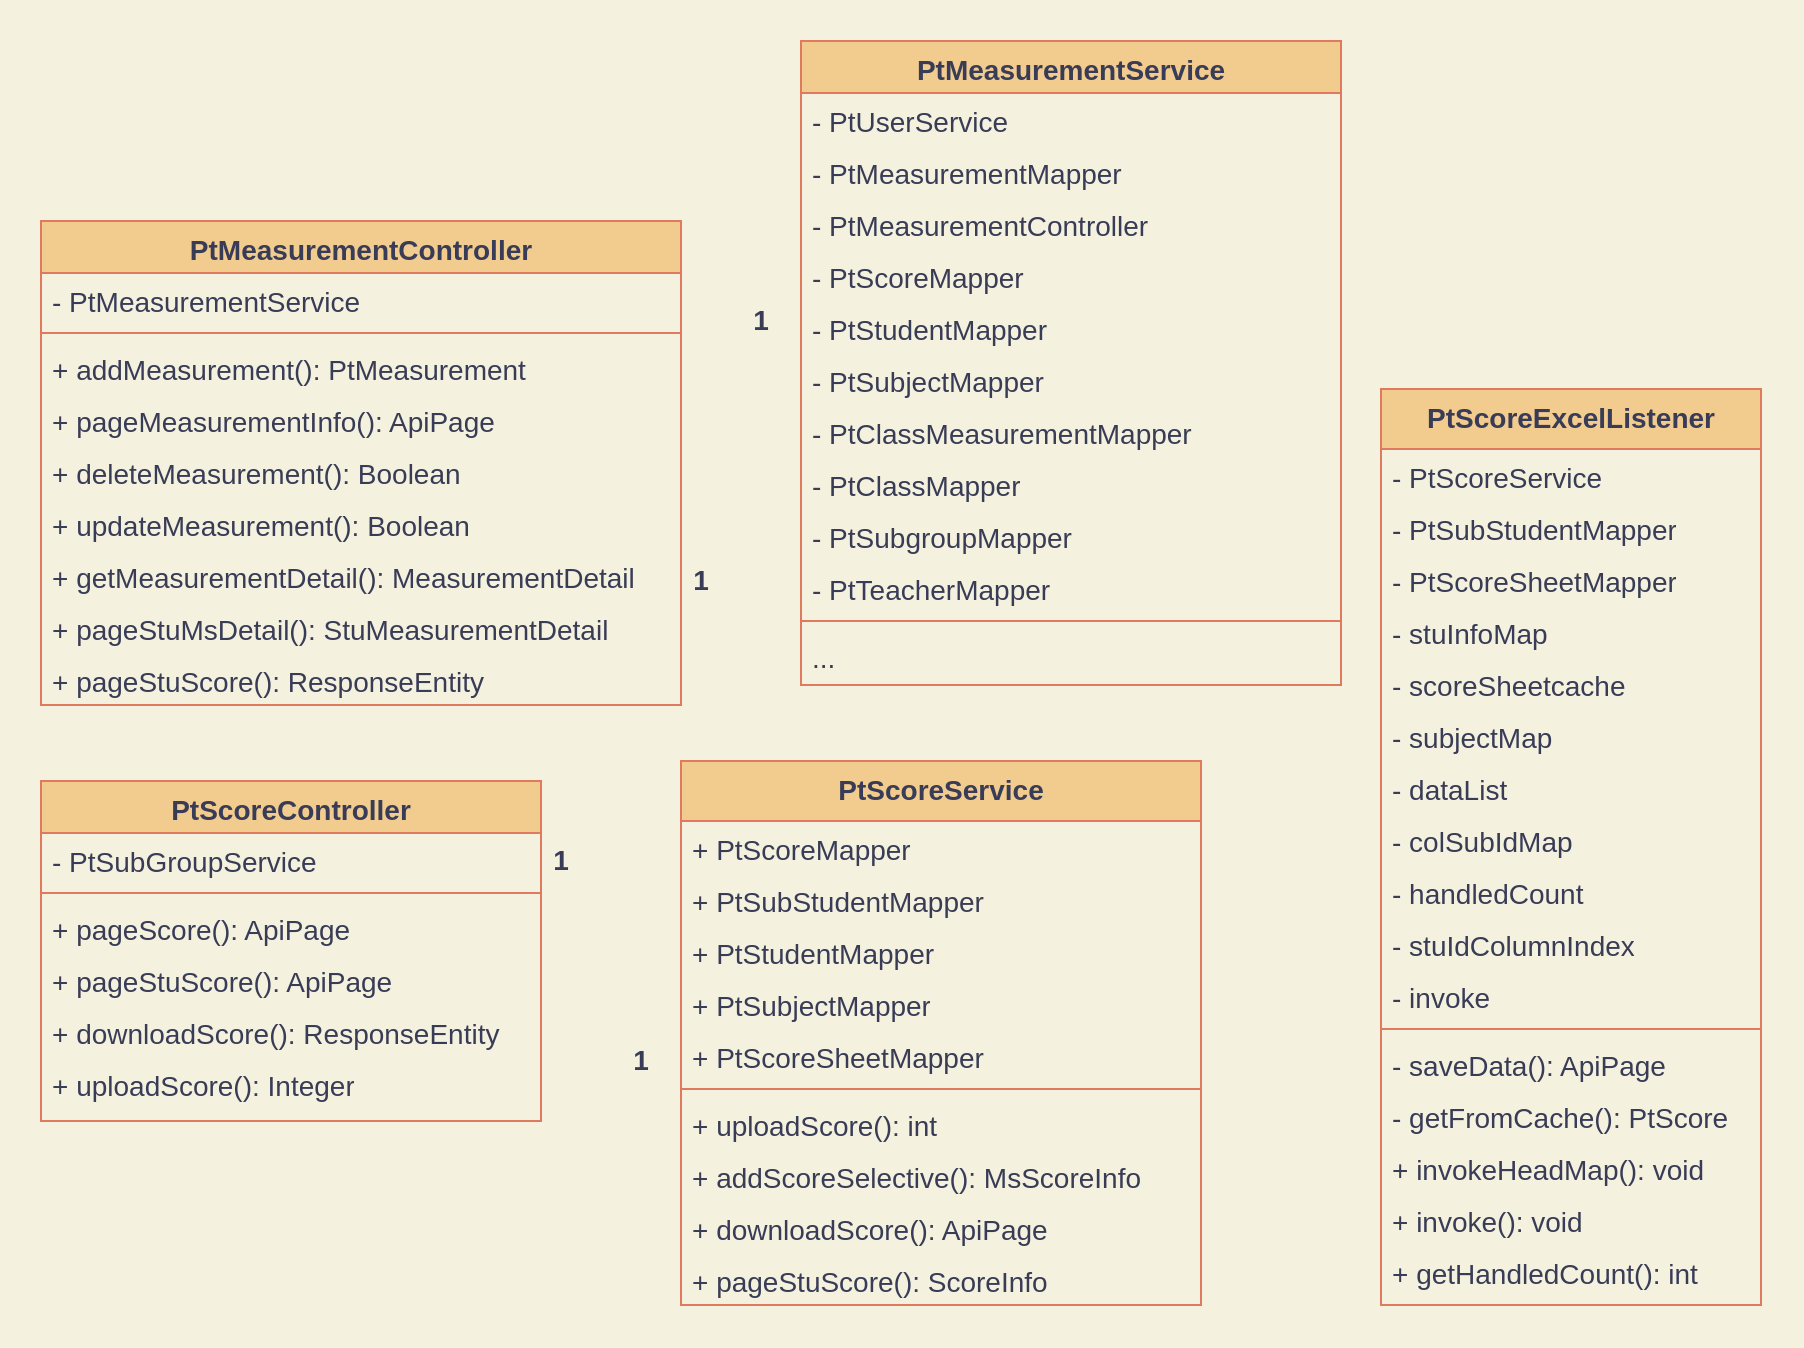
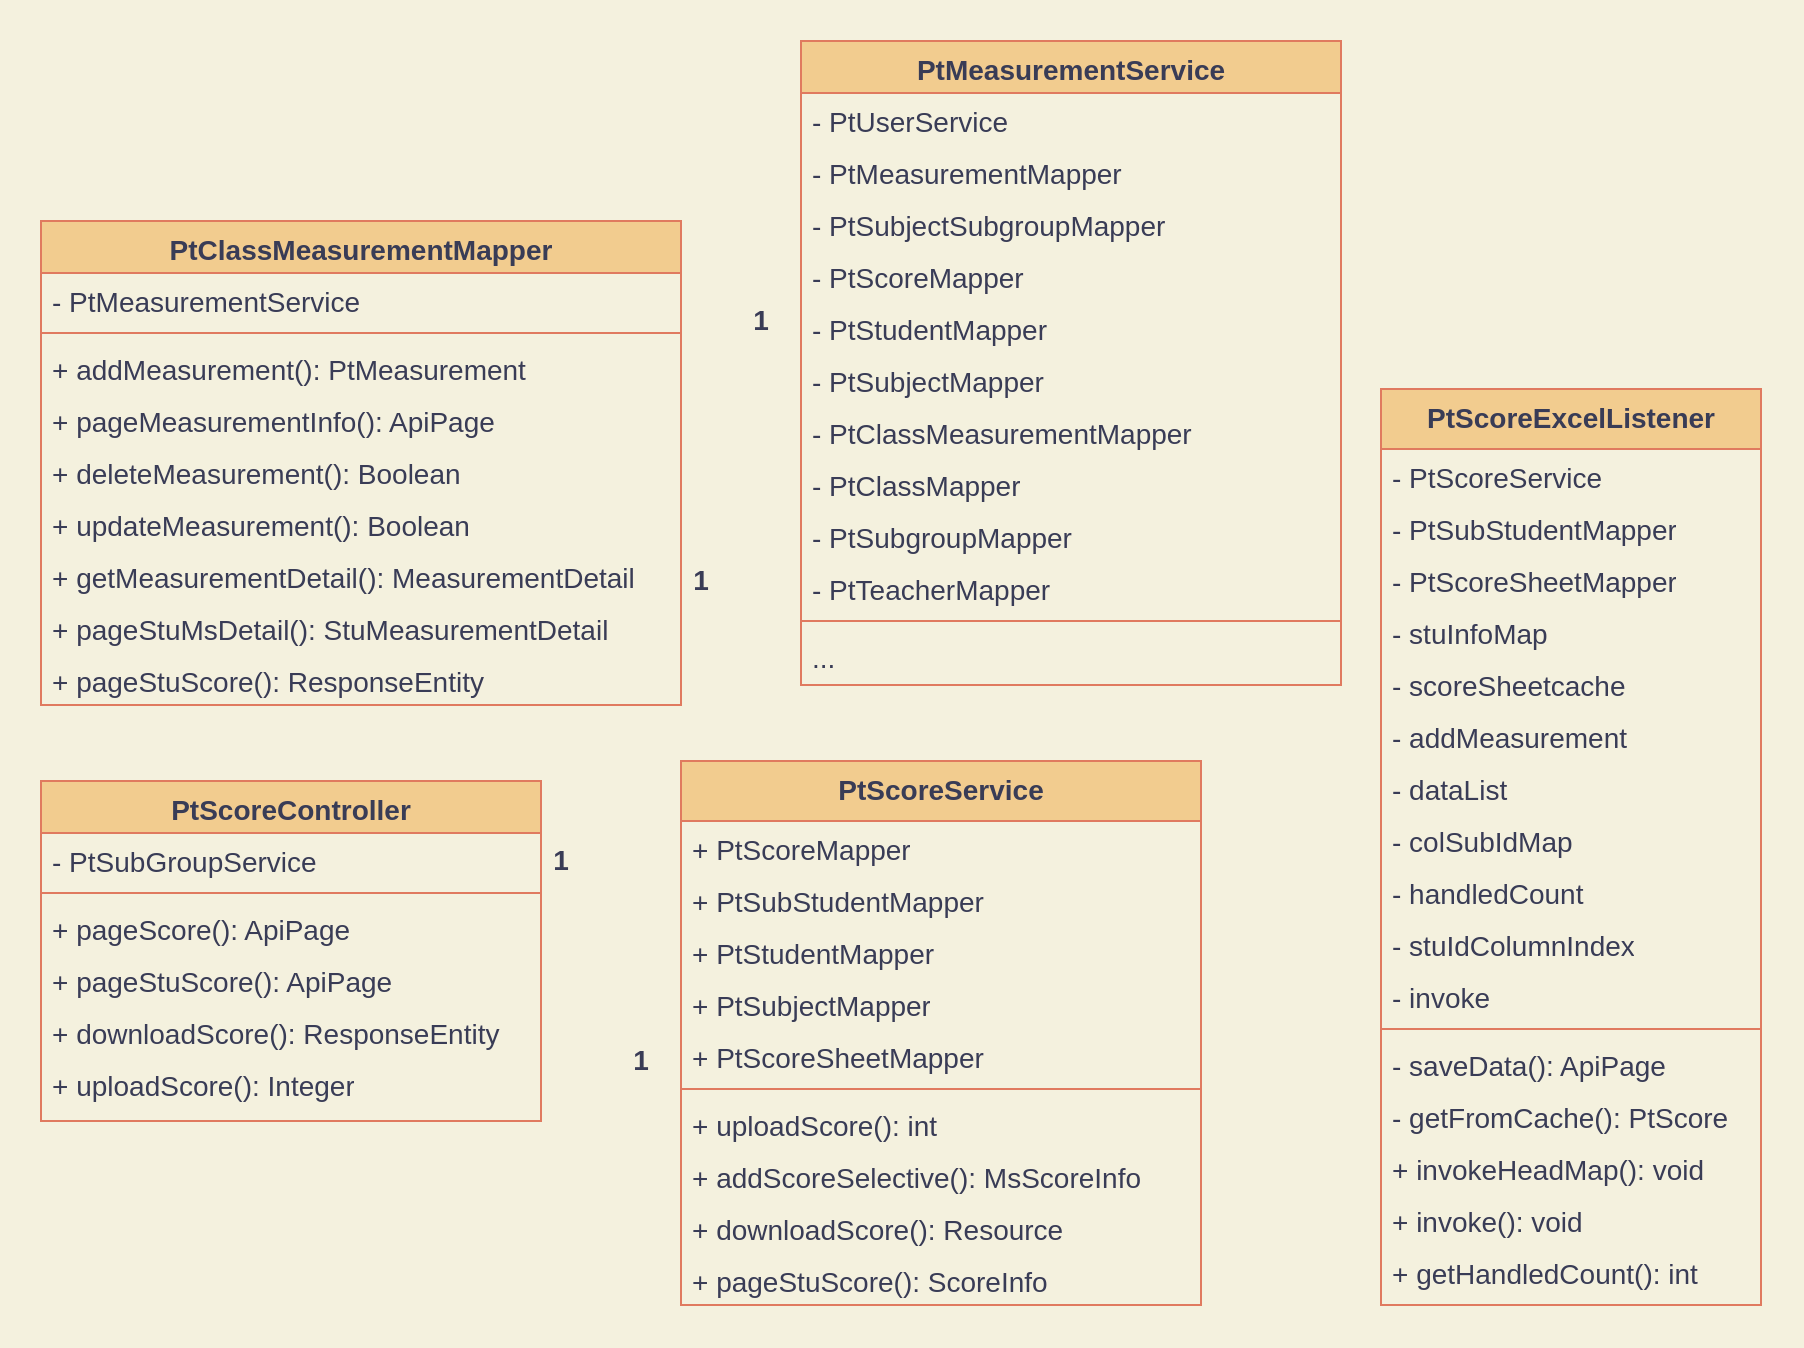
(998, 228) -> (1005, 228)
(362, 252) -> (362, 252)
(1483, 740) -> (1515, 740)
(879, 1232) -> (890, 1232)
